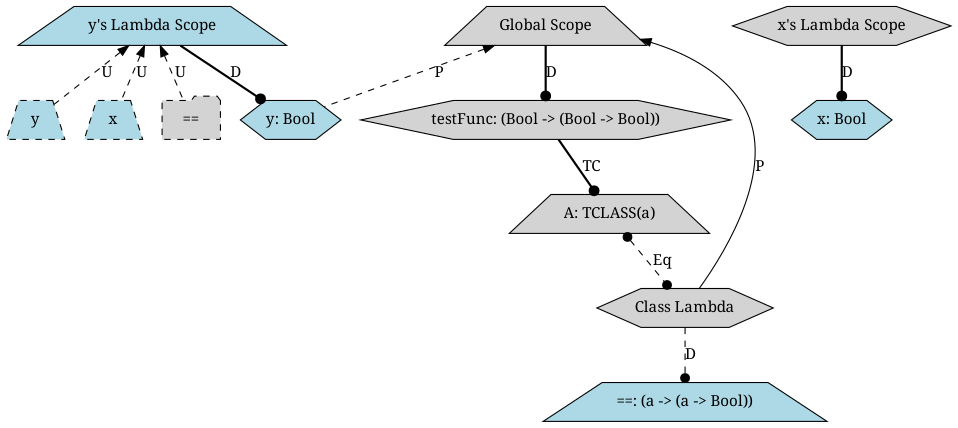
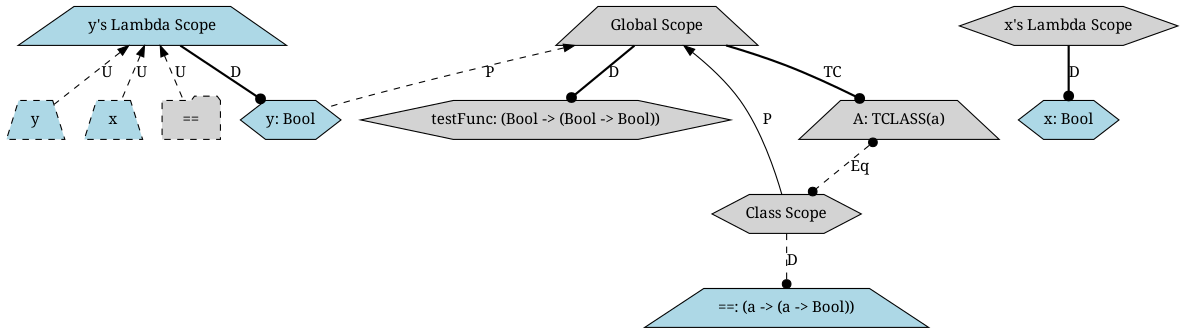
(575, 163) -> (792, 68)
(685, 308) -> (787, 214)
